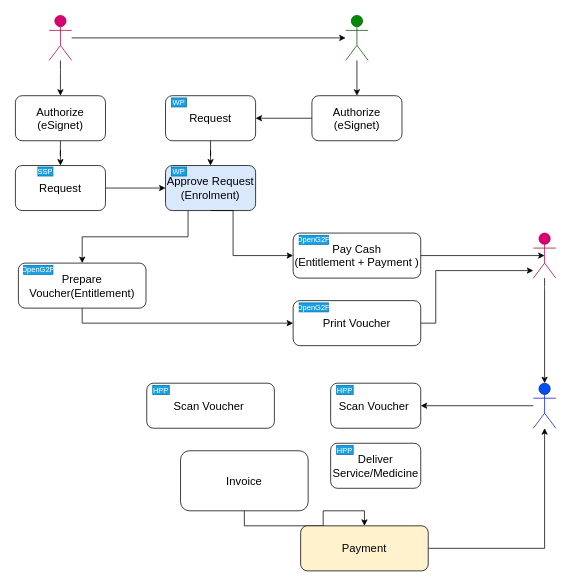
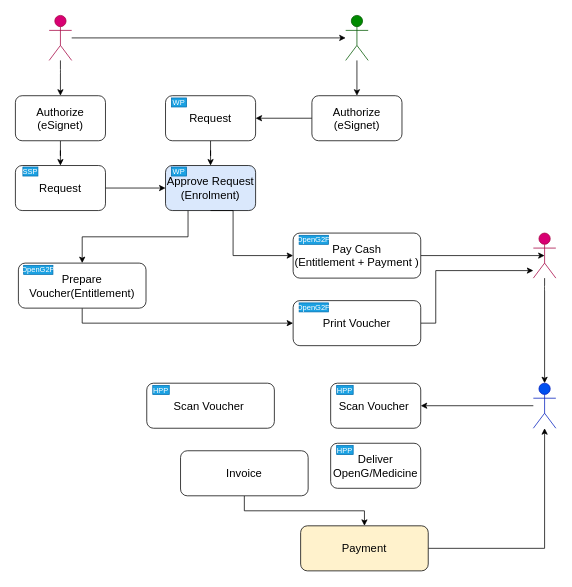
(45, 171) -> (30, 171)
(375, 465) -> (375, 465)
(244, 480) -> (244, 473)
